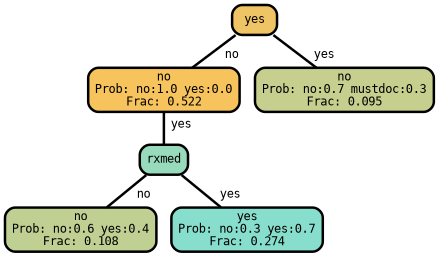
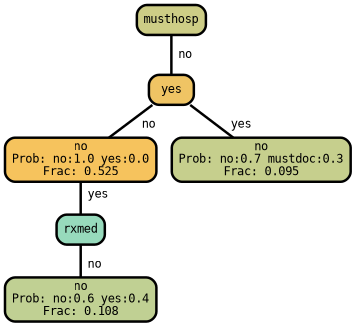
none -> (171, 20)
(164, 90) -> (81, 160)
(247, 230) -> none
